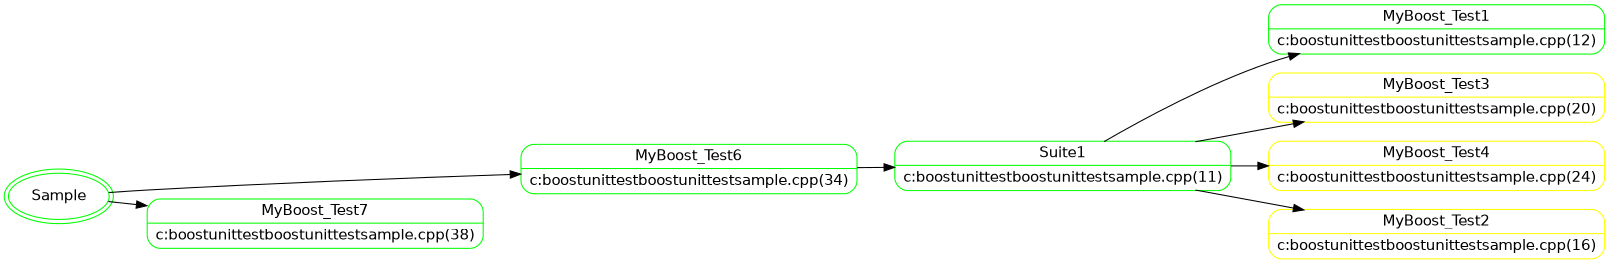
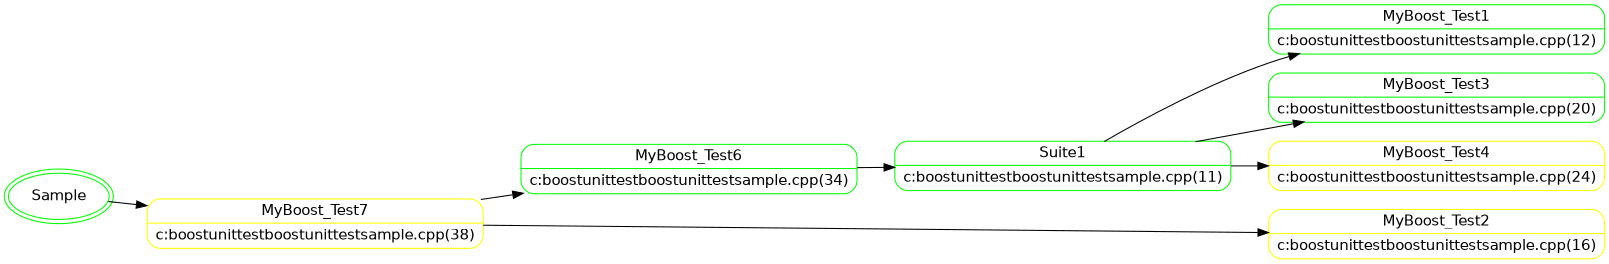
(1437, 98) -> (1437, 98)
(309, 182) -> (497, 197)
(1244, 199) -> (871, 229)
(315, 224) -> (315, 224)
